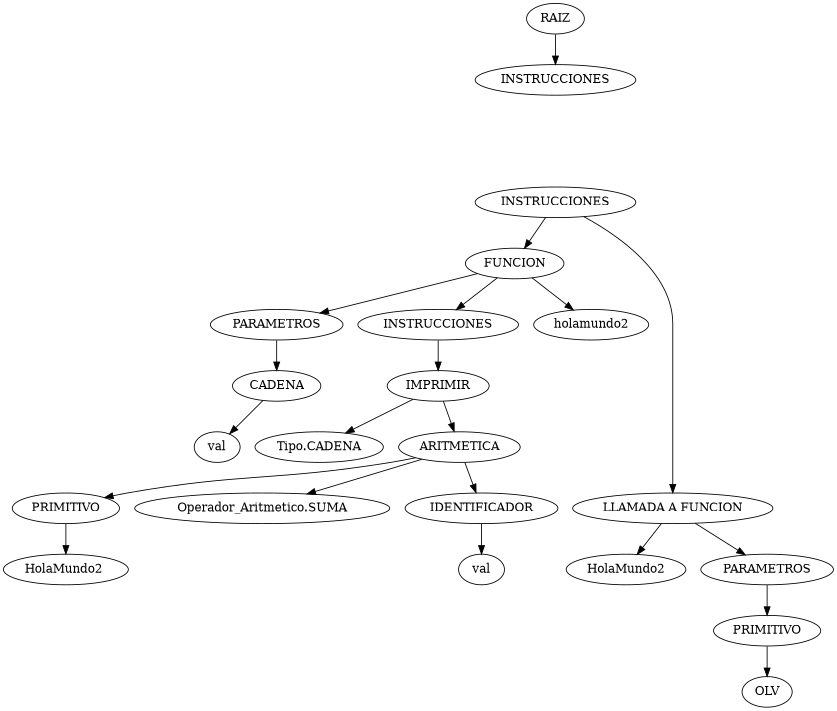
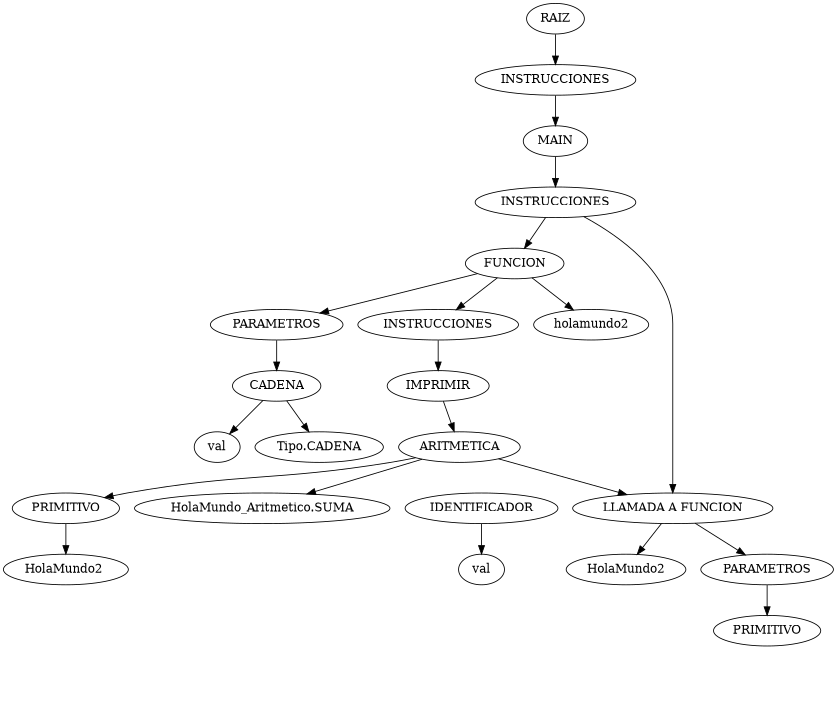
none -> (555, 141)
(383, 414) -> (295, 413)
(469, 474) -> (559, 476)
(262, 508) -> (262, 508)
(767, 692) -> none
